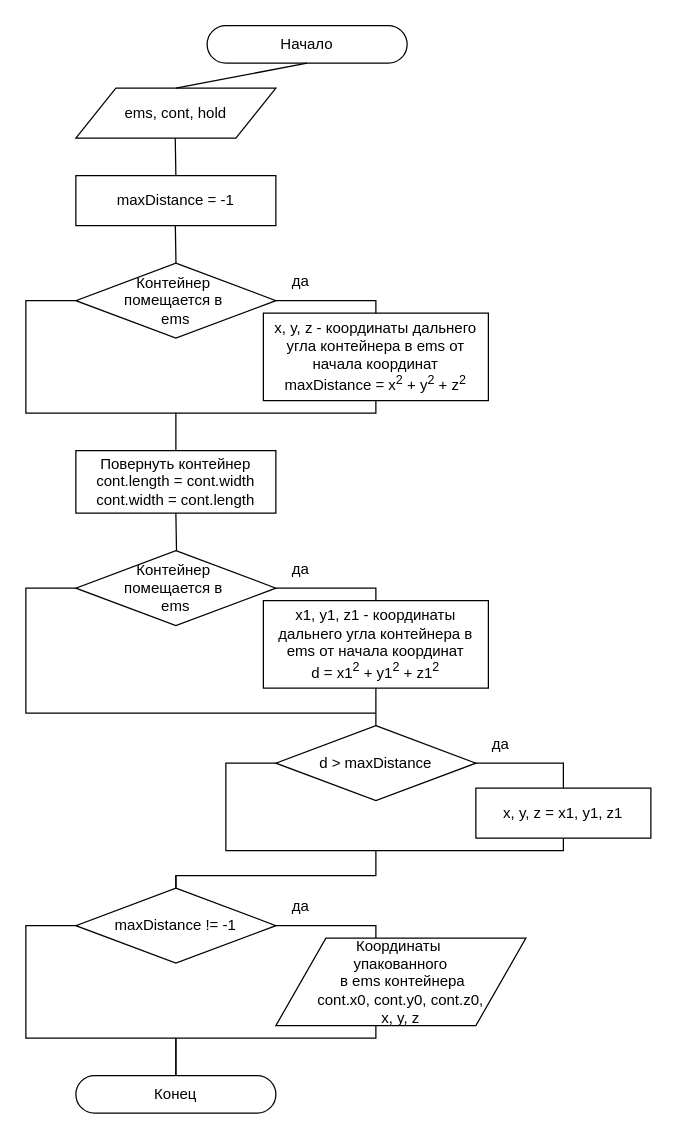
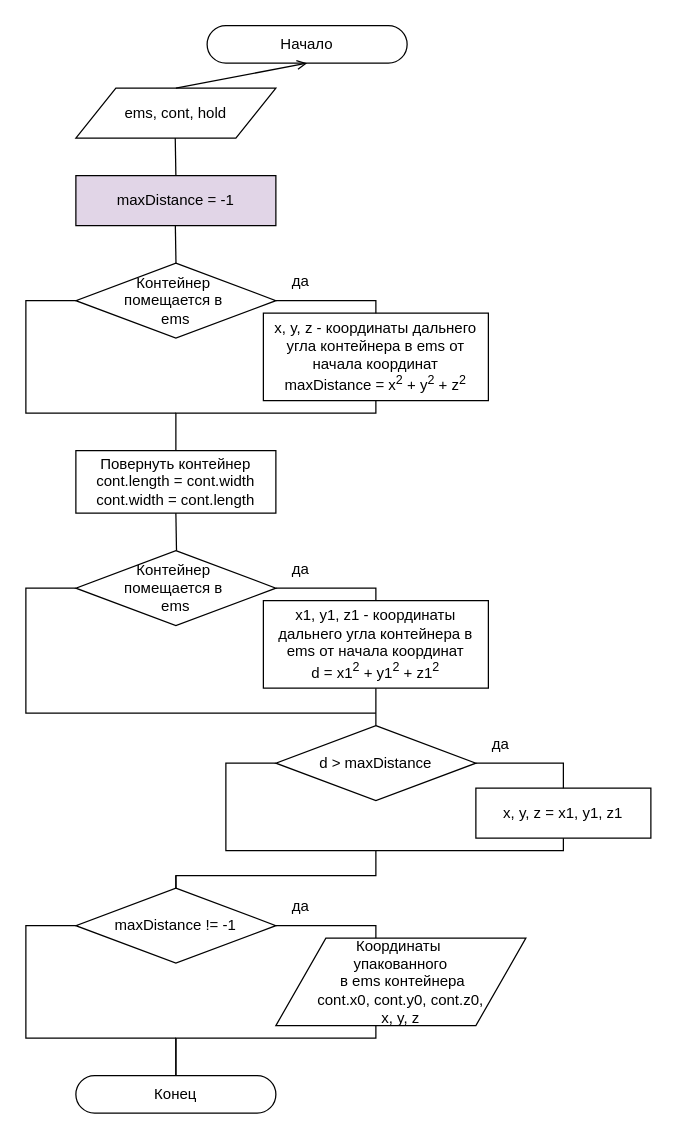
(301, 64) -> (300, 64)
(176, 201) -> (176, 201)
